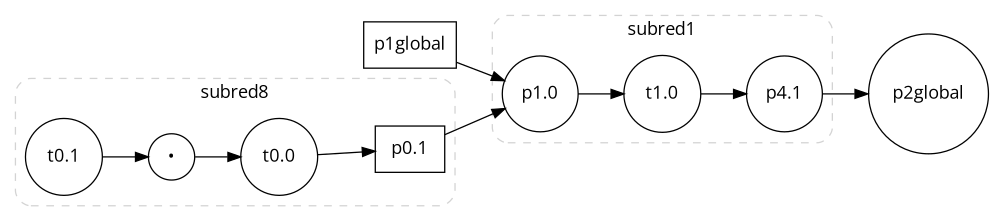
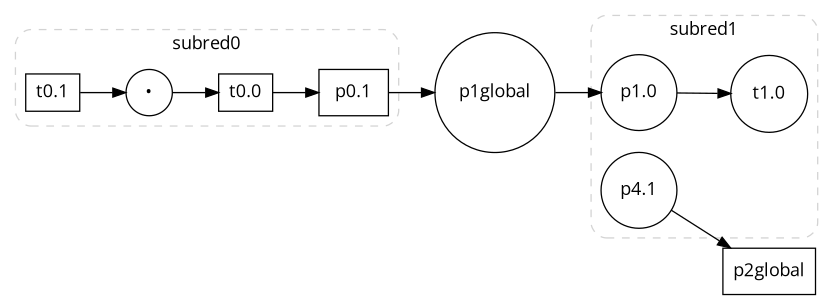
(410, 45) -> (495, 93)
(235, 93) -> (207, 44)
(717, 94) -> none
(929, 94) -> (769, 271)
(469, 124) -> (407, 93)
(64, 157) -> (53, 93)
(279, 157) -> (246, 93)
